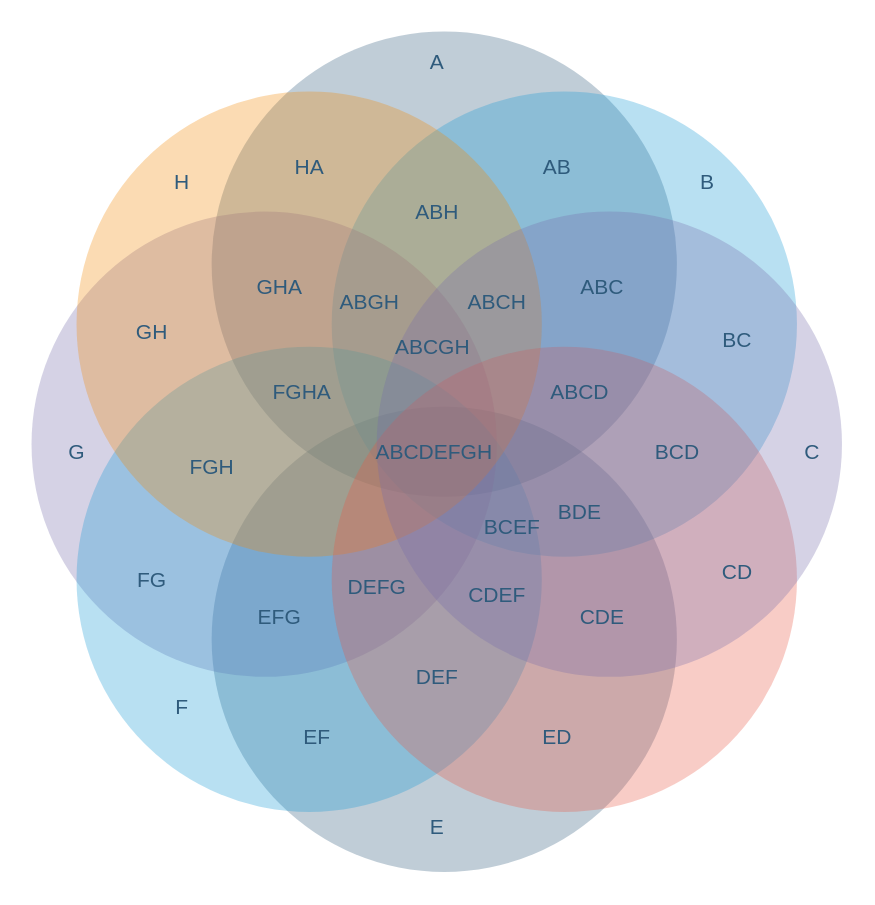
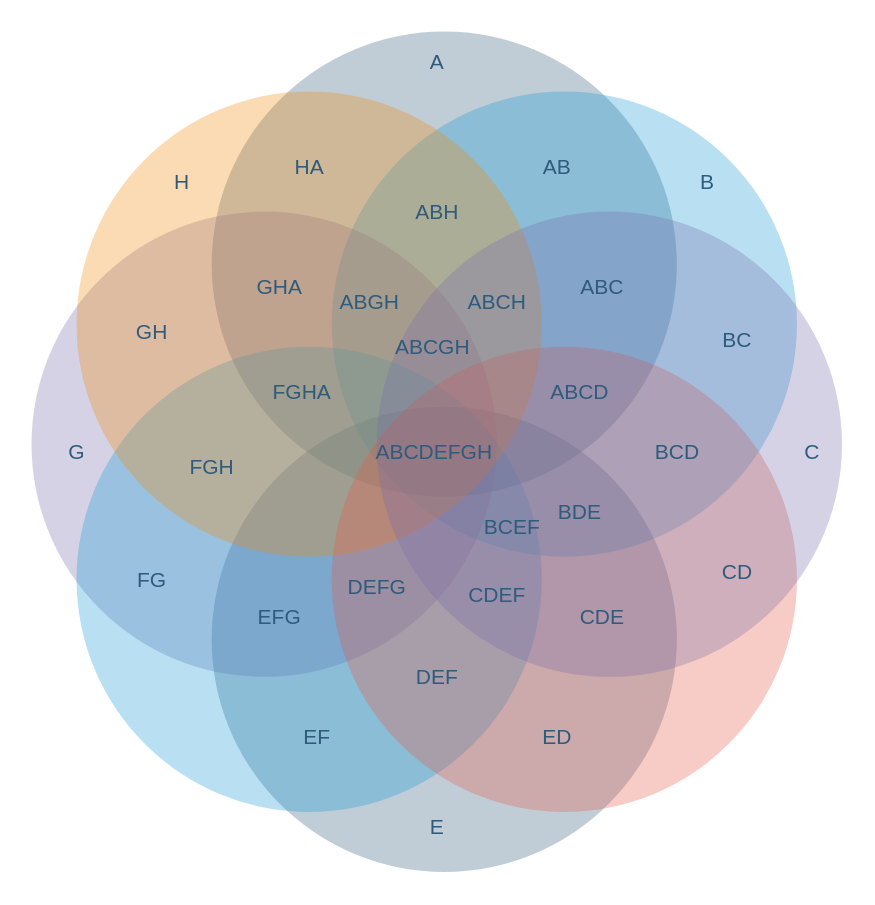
(182, 707) -> none
